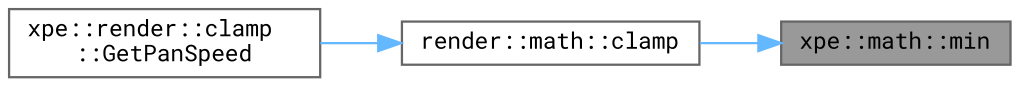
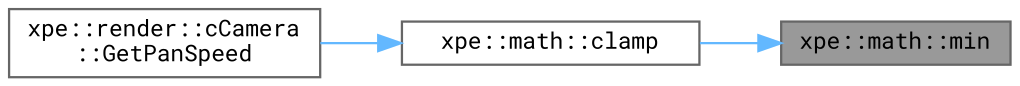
(165, 43) -> (165, 43)
(551, 43) -> (551, 43)
